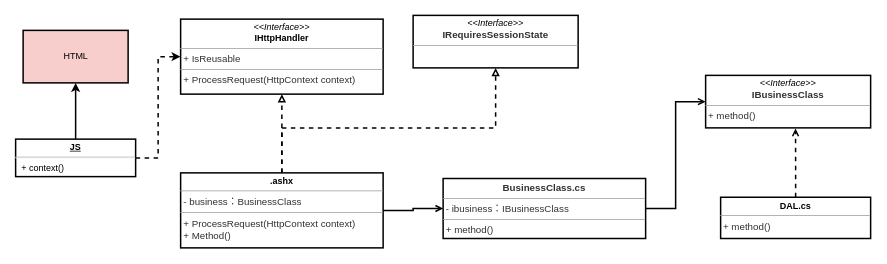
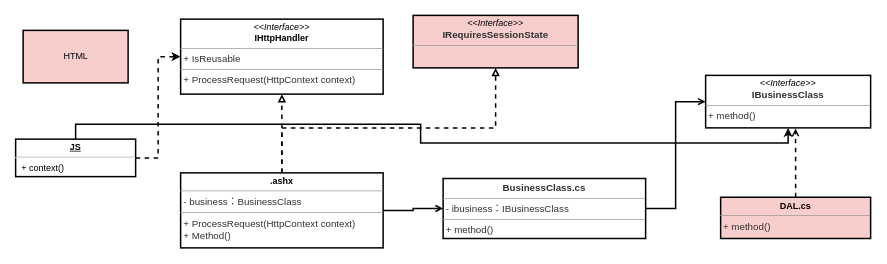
(495, 42) -> (495, 42)
(75, 108) -> (425, 143)
(795, 218) -> (795, 218)
